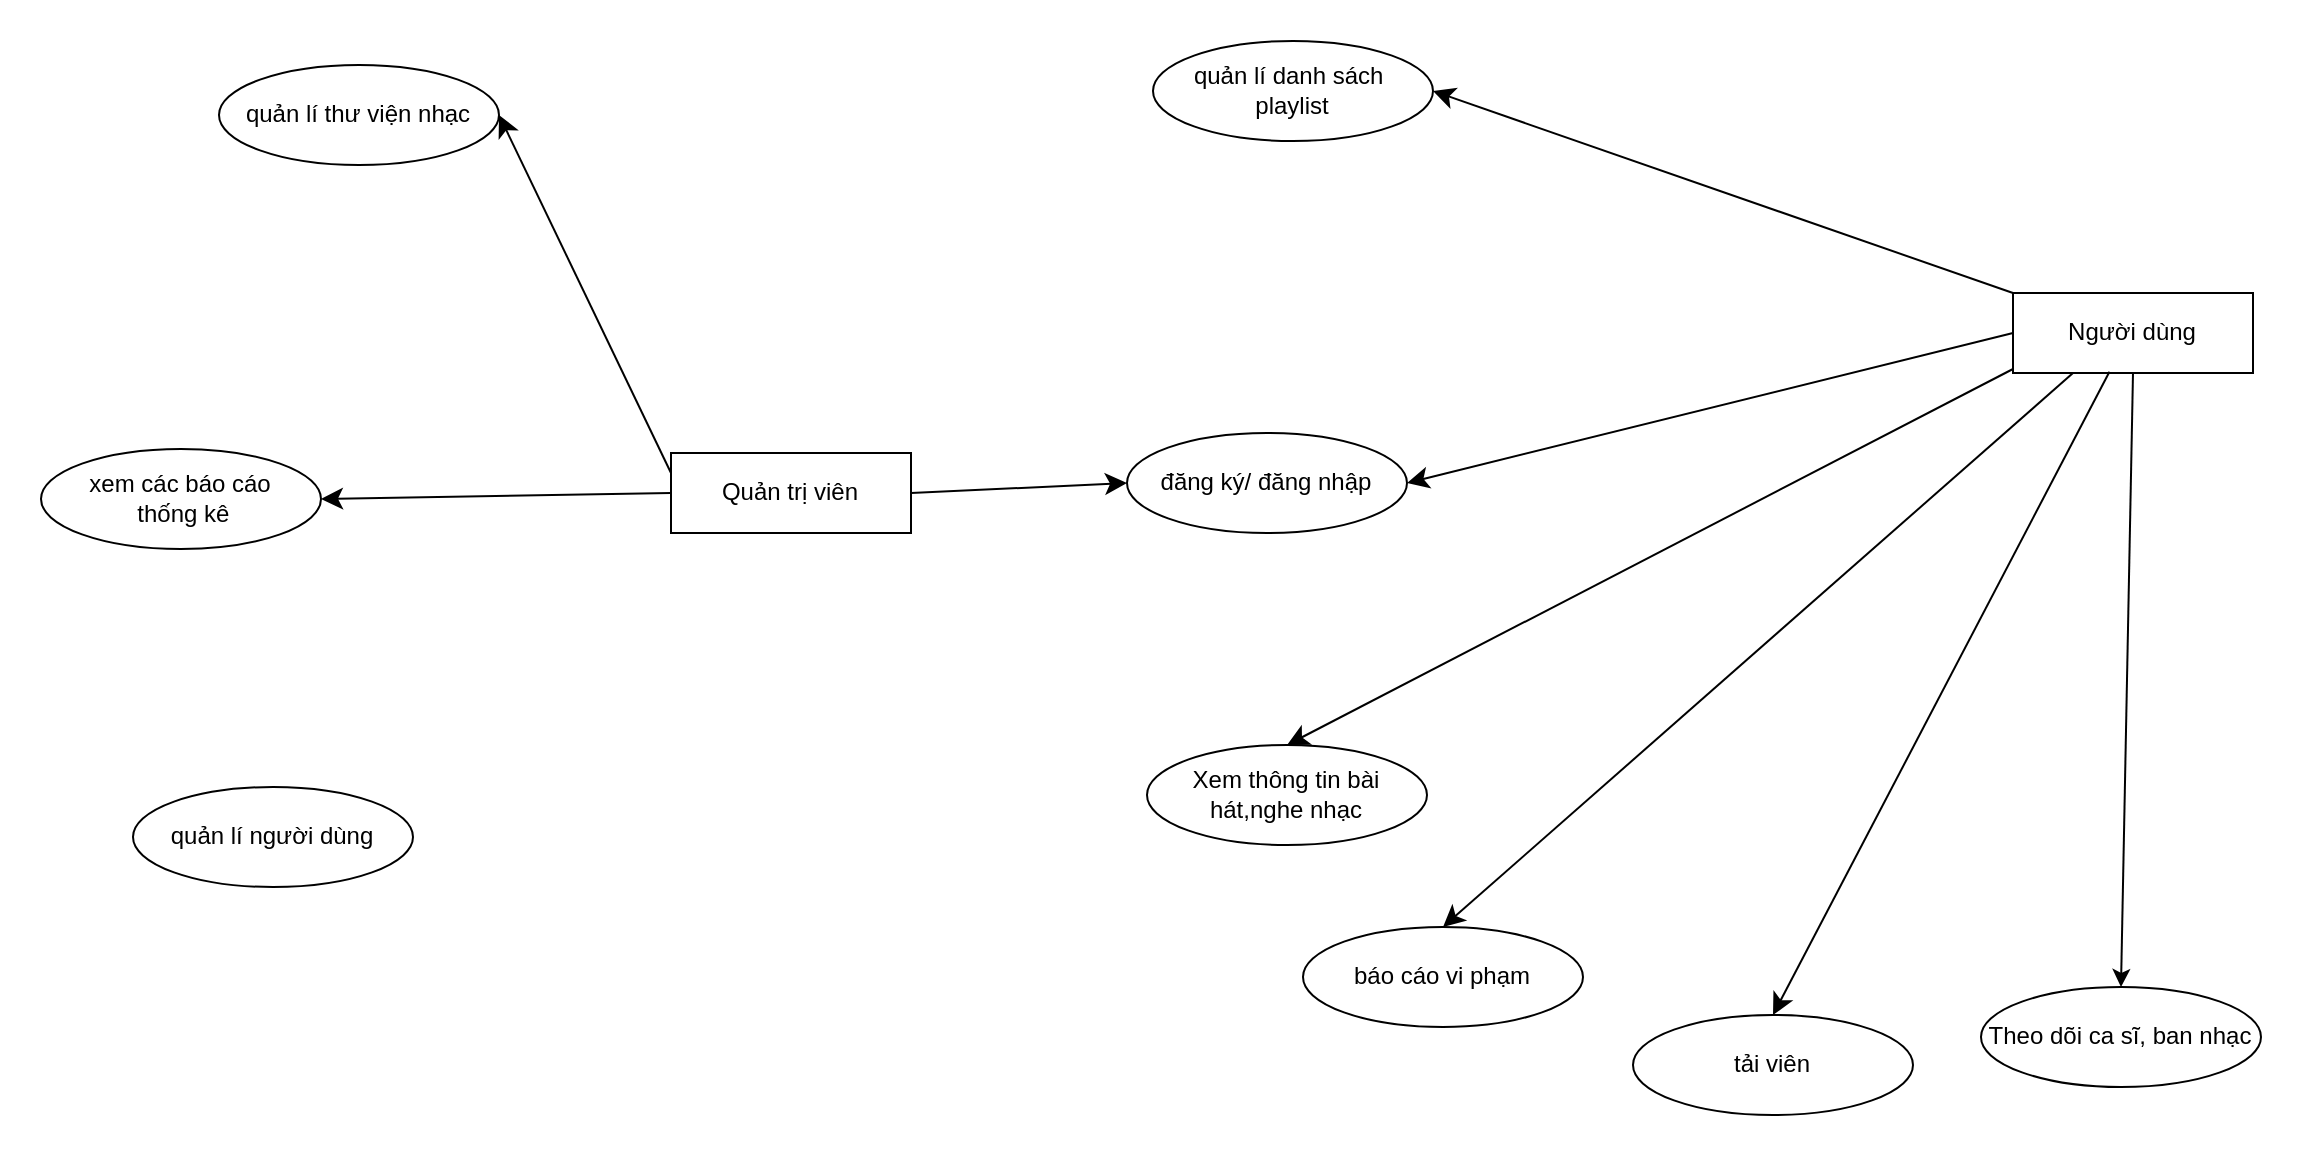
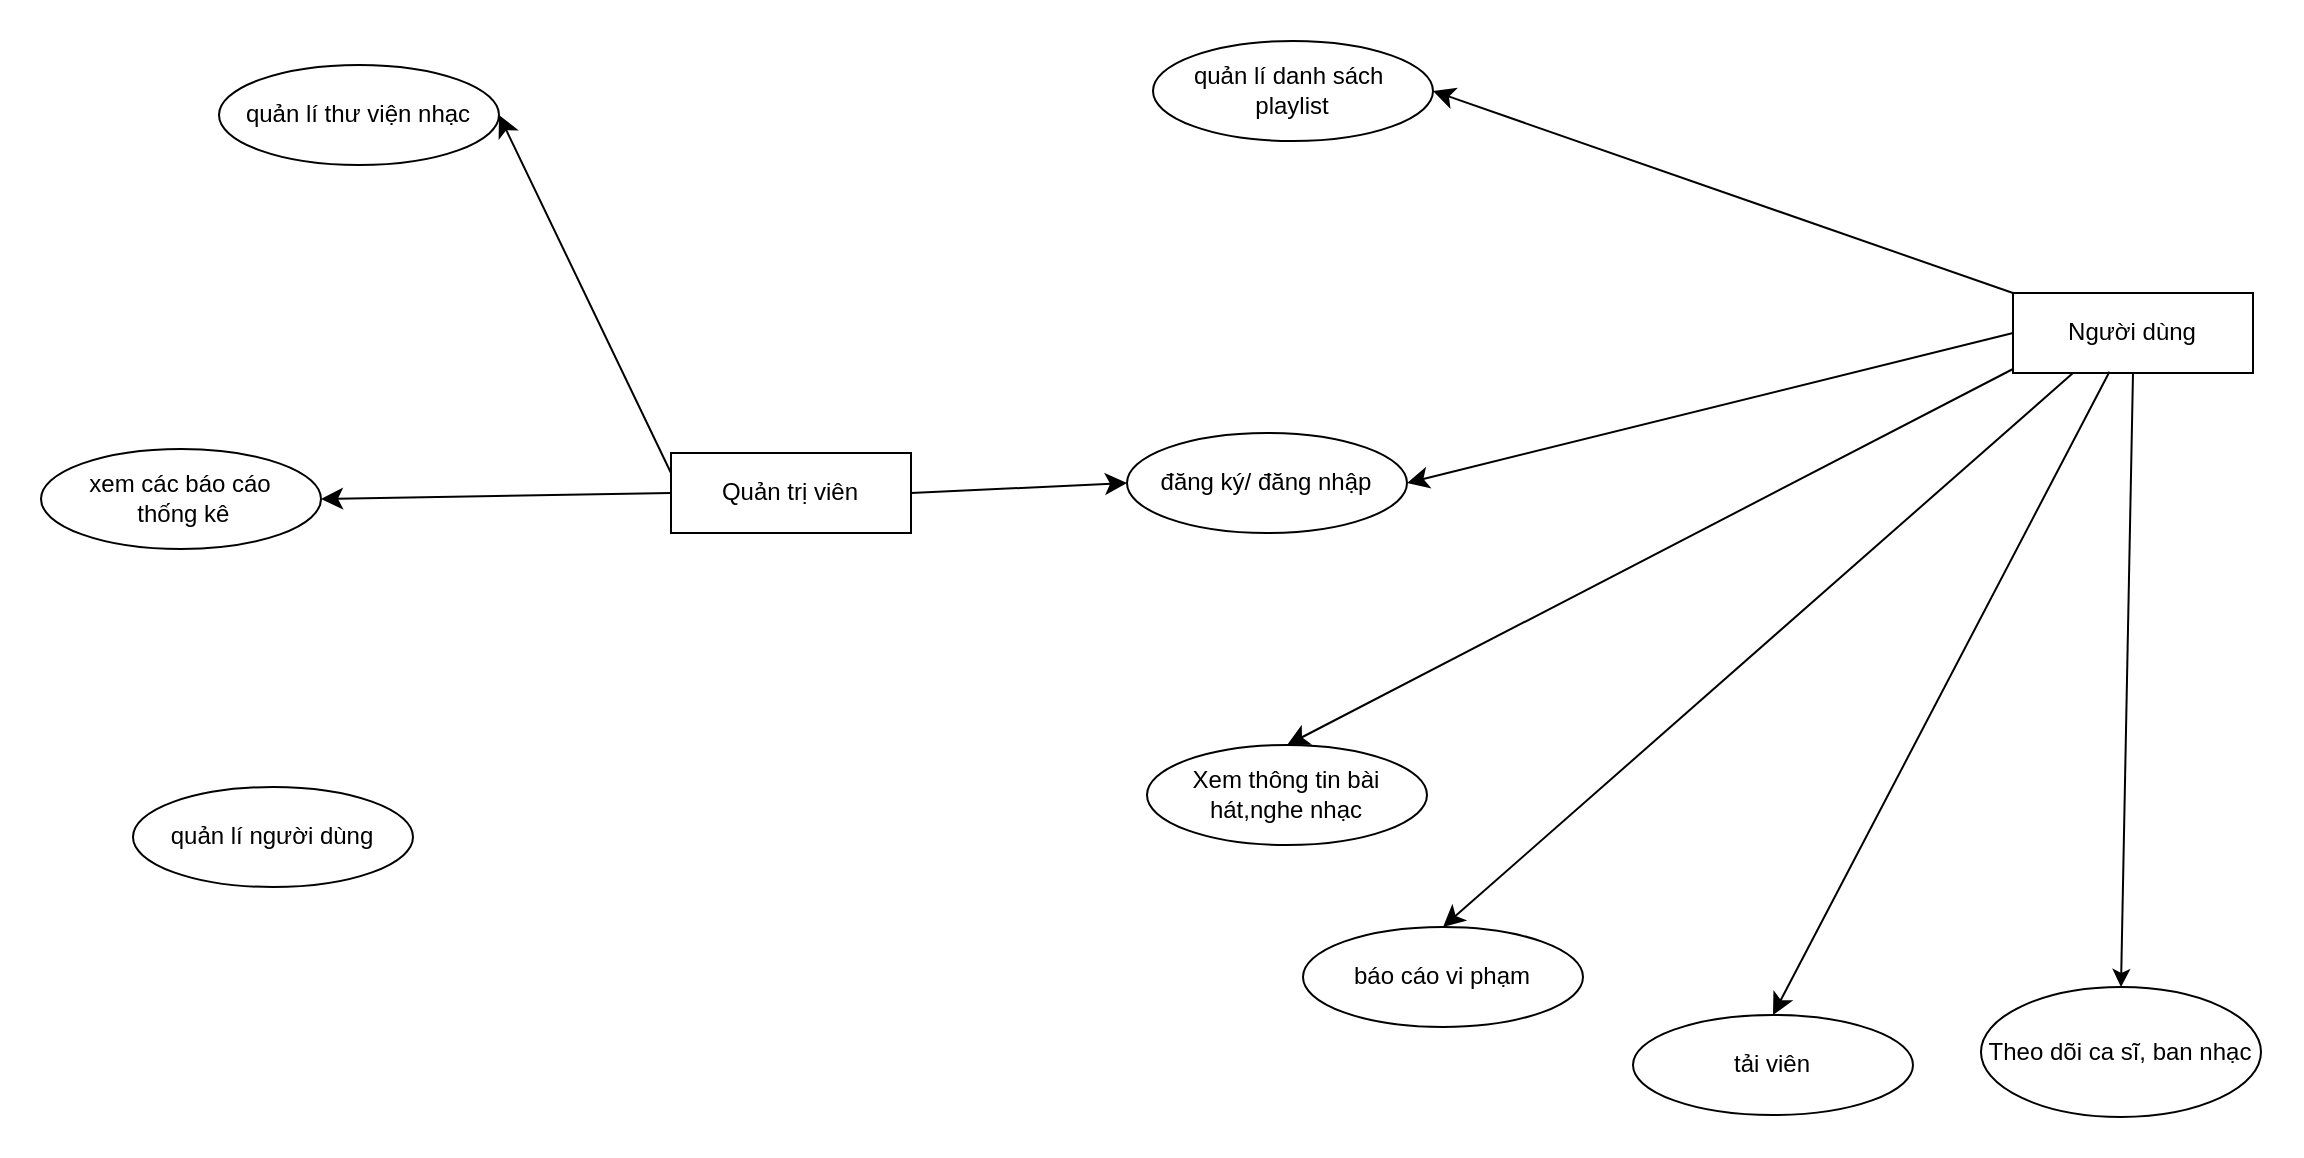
(2121, 1037) -> (2121, 1052)
